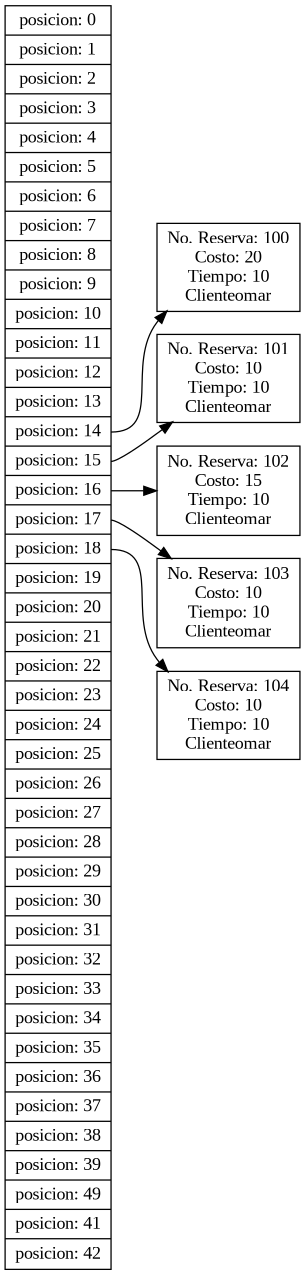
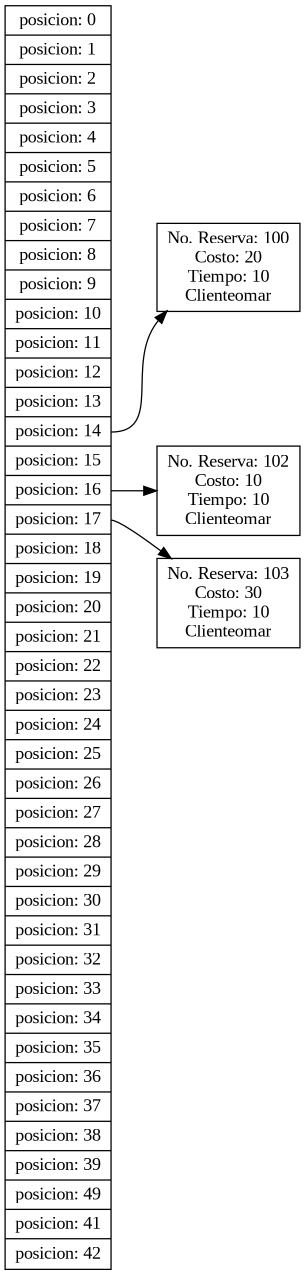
(228, 378) -> none
(228, 491) -> (228, 491)
(228, 603) -> (228, 603)
(228, 715) -> none
